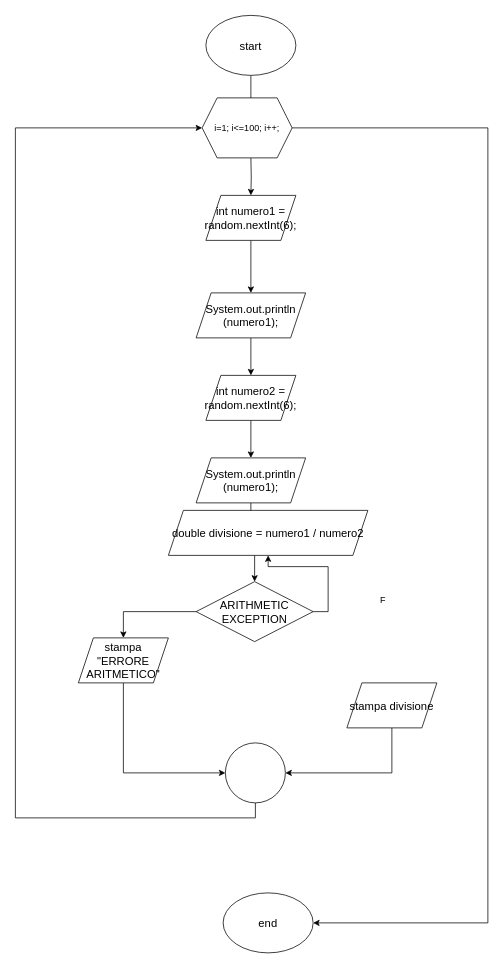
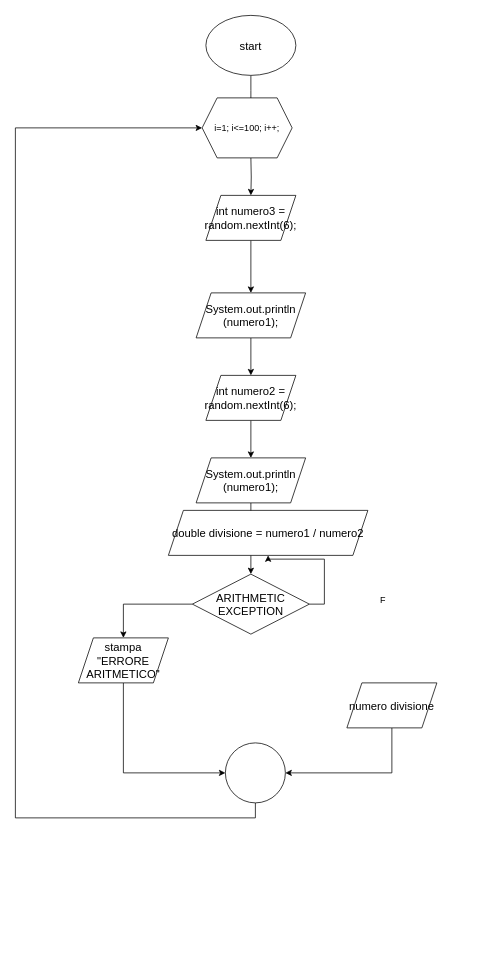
(251, 218) -> (251, 218)
(255, 612) -> (251, 604)
(392, 705) -> (392, 705)
(268, 923) -> none
(488, 923) -> none
